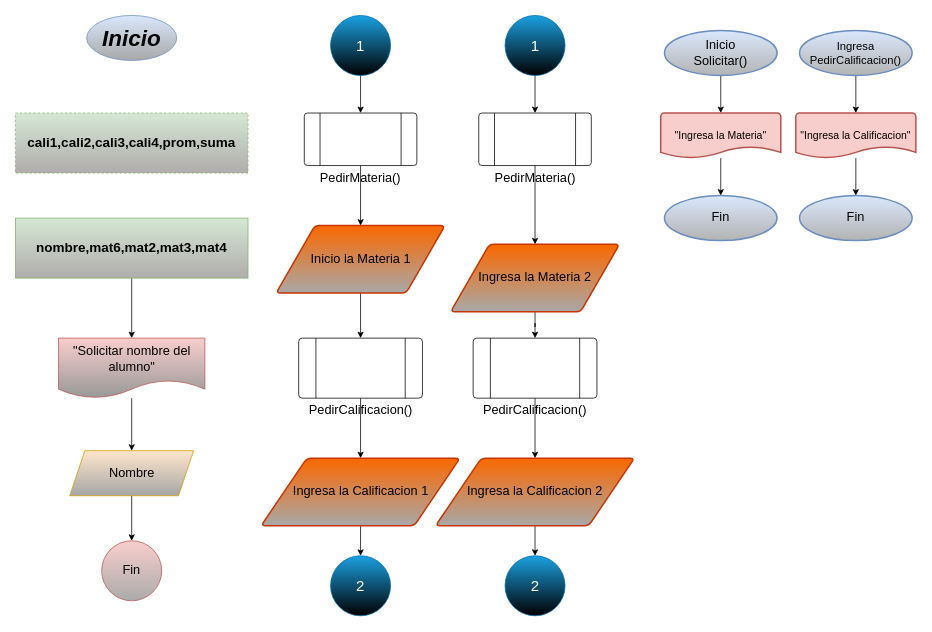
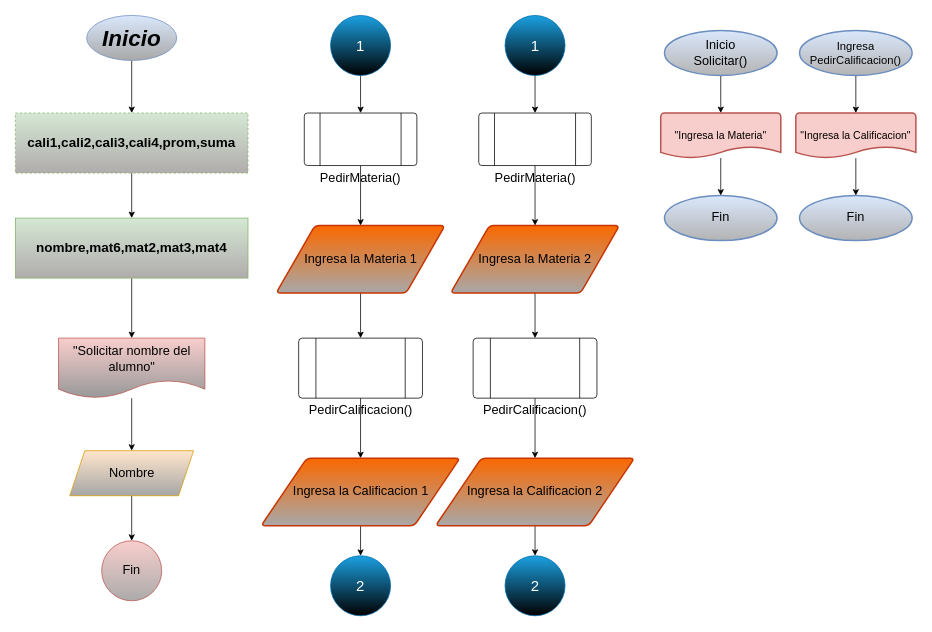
none -> (132, 84)
none -> (132, 193)
(361, 259) -> (361, 259)
(535, 278) -> (535, 259)
